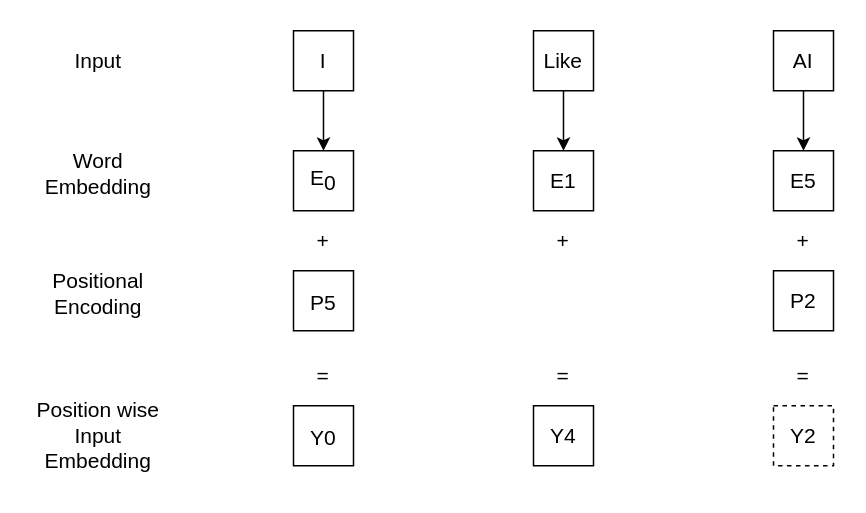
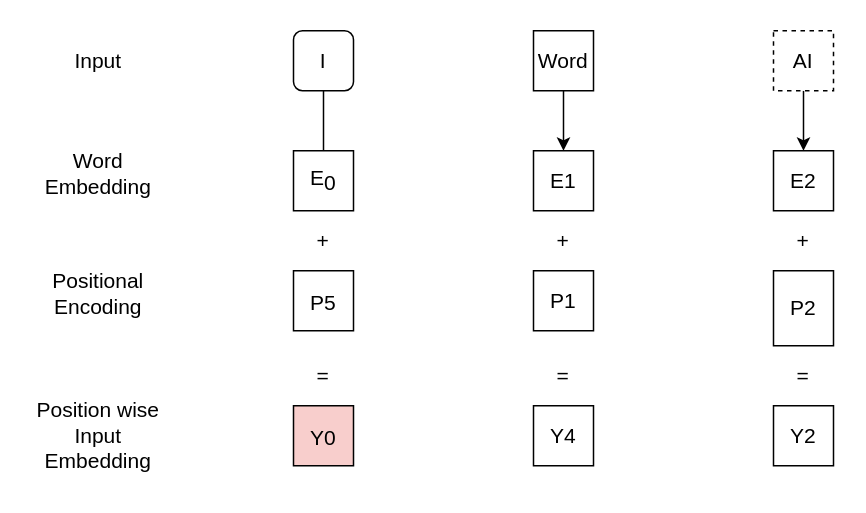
(323, 61) -> (323, 61)
(563, 61) -> (563, 61)
(803, 61) -> (803, 61)
(323, 139) -> (323, 143)
(803, 181) -> (803, 181)
none -> (563, 301)
(803, 301) -> (803, 308)
(323, 436) -> (323, 436)
(803, 436) -> (803, 436)
